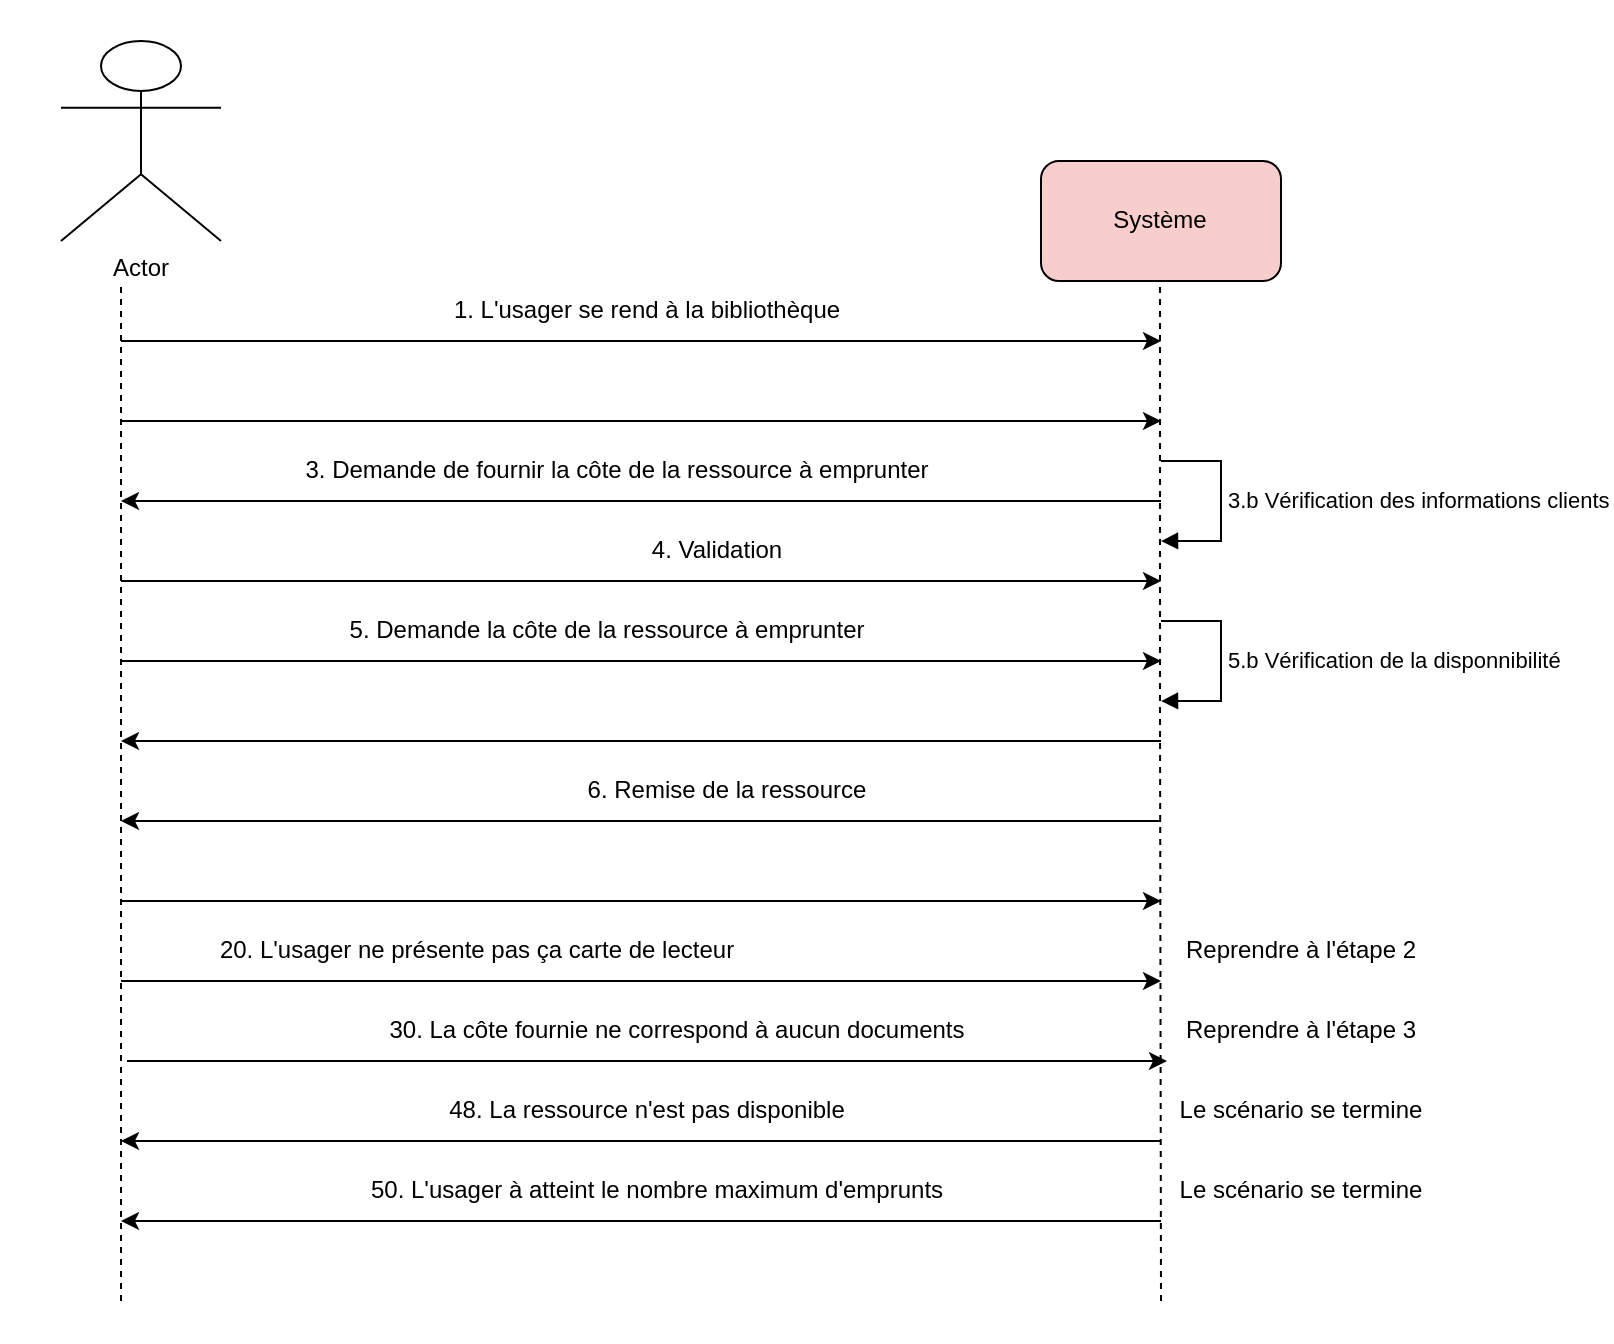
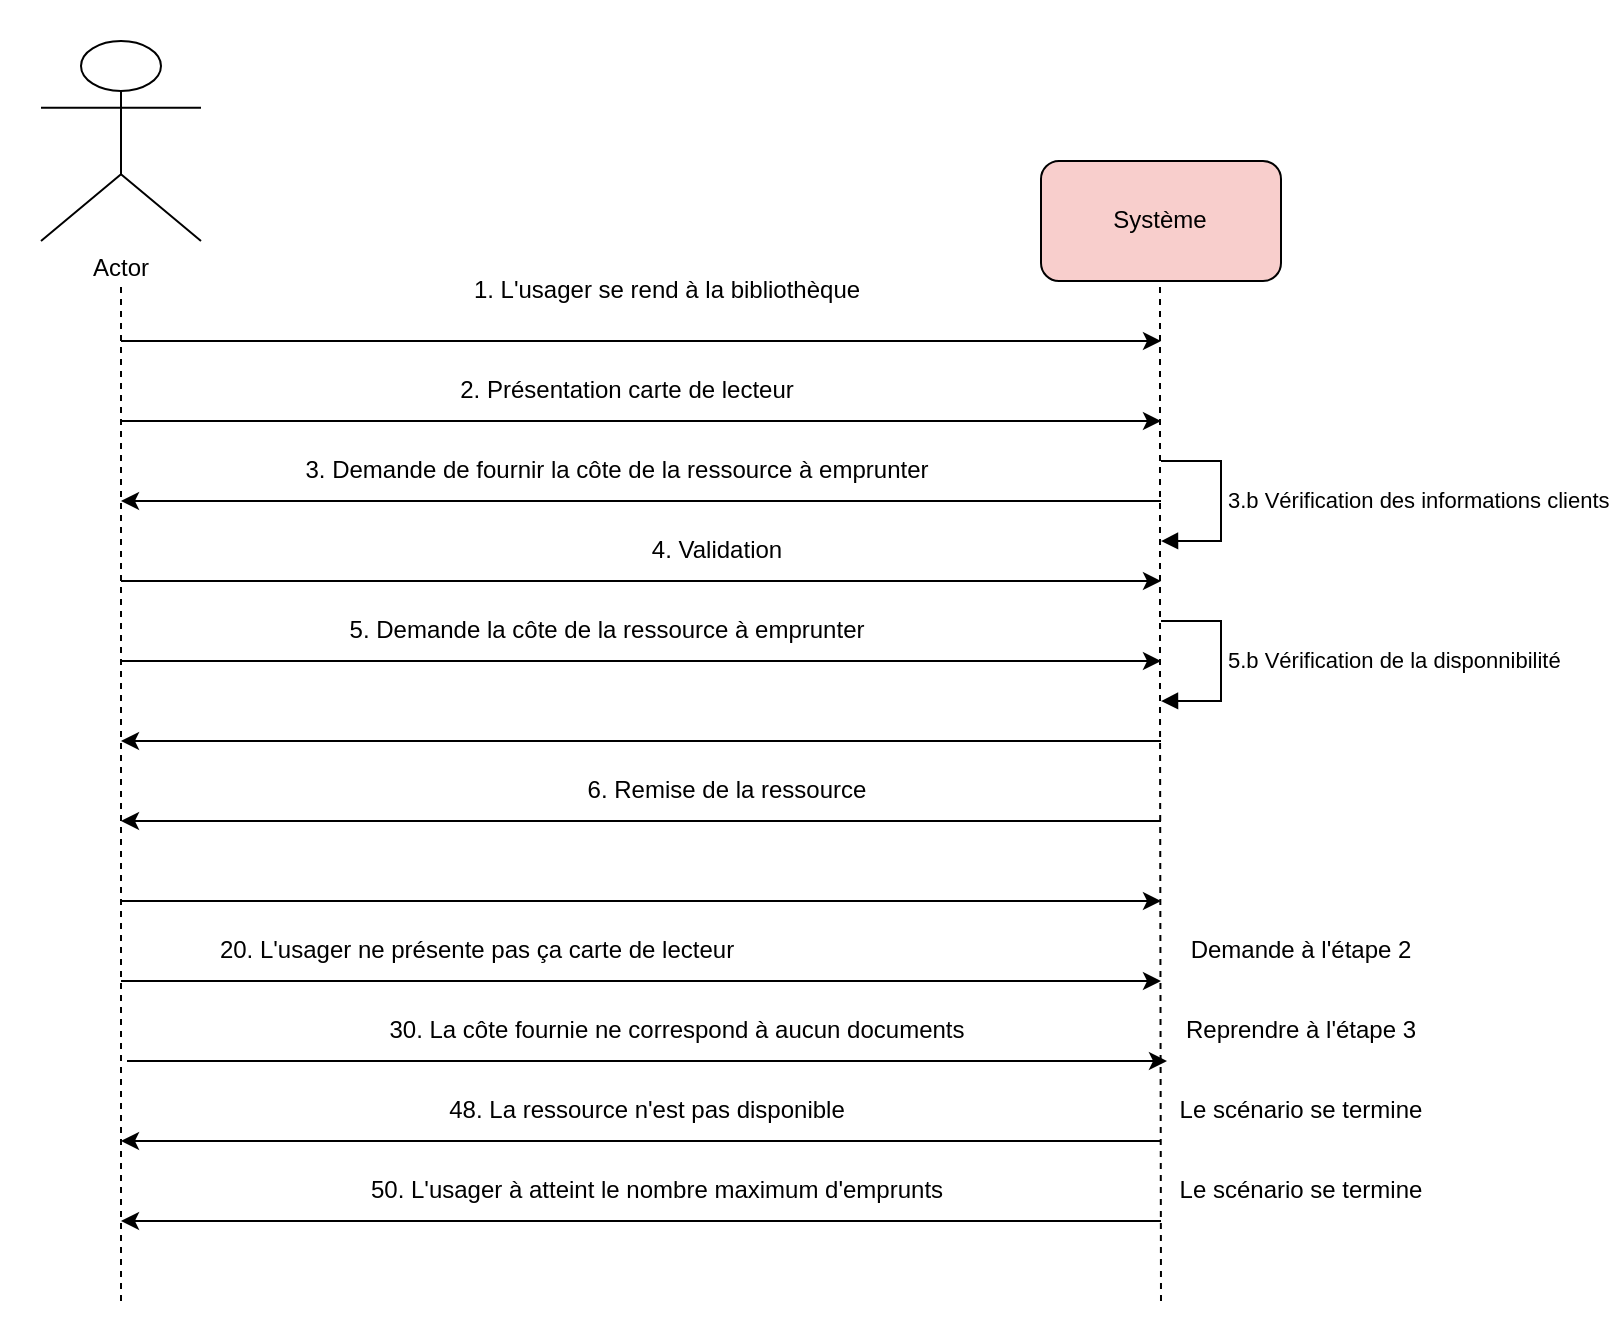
(141, 141) -> (121, 141)
(647, 311) -> (667, 291)
none -> (627, 391)
(1302, 951) -> (1302, 951)
